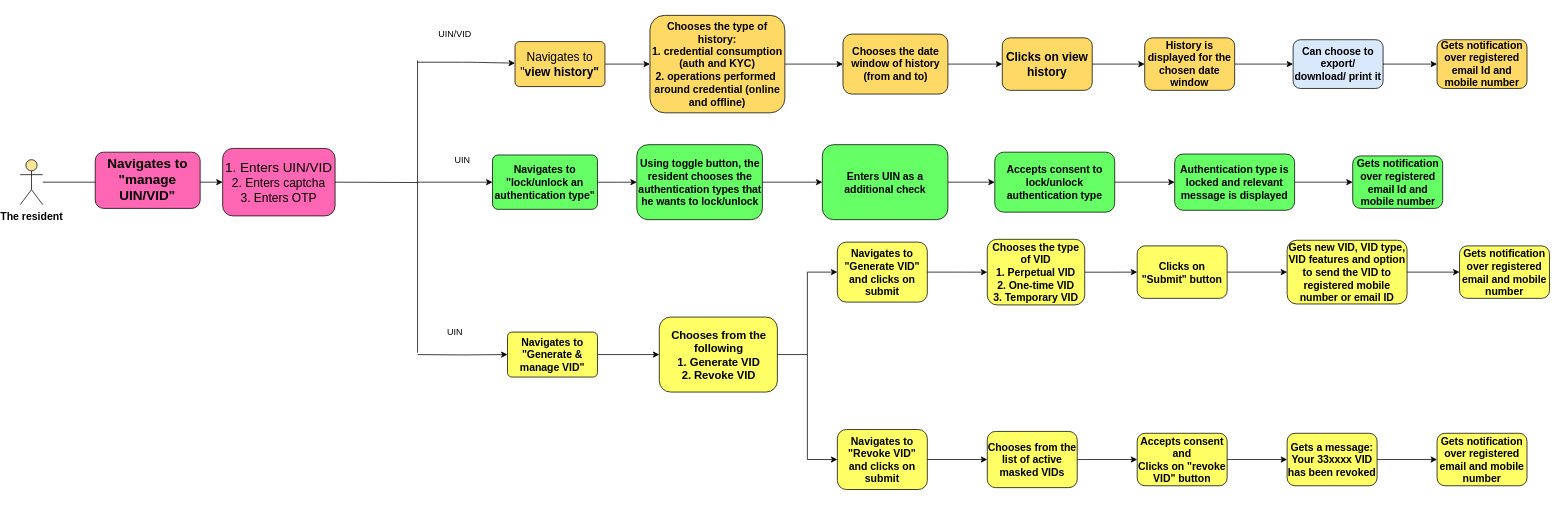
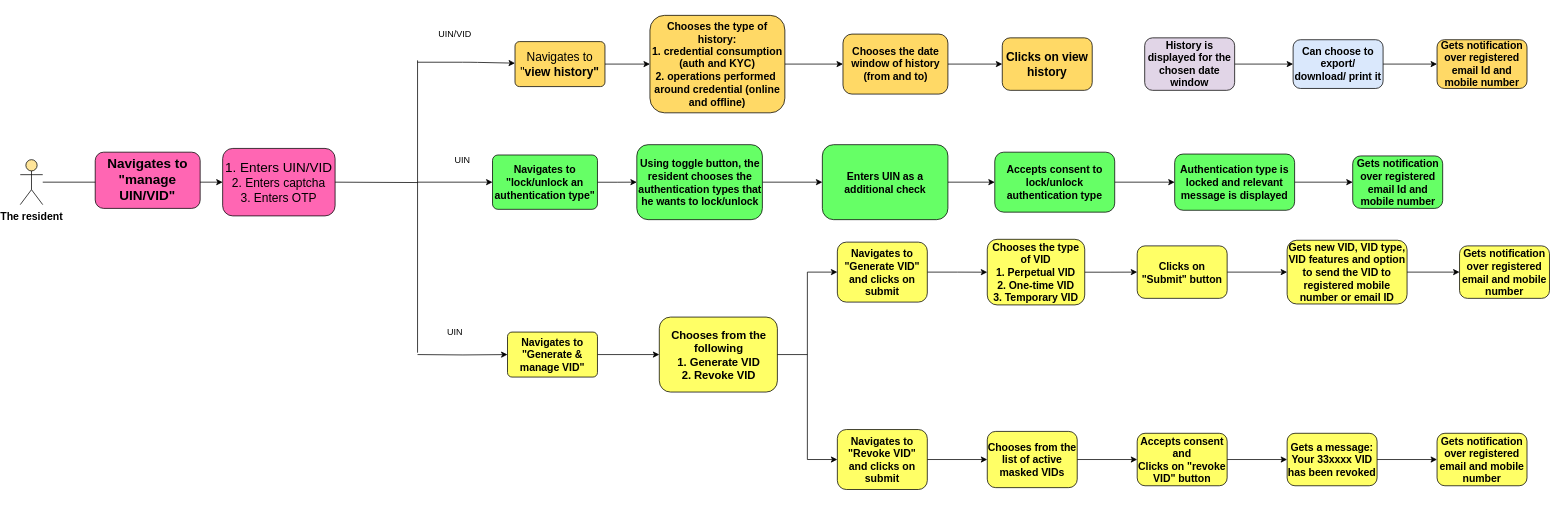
(1138, 64) -> none
(1190, 64) -> (1190, 64)
